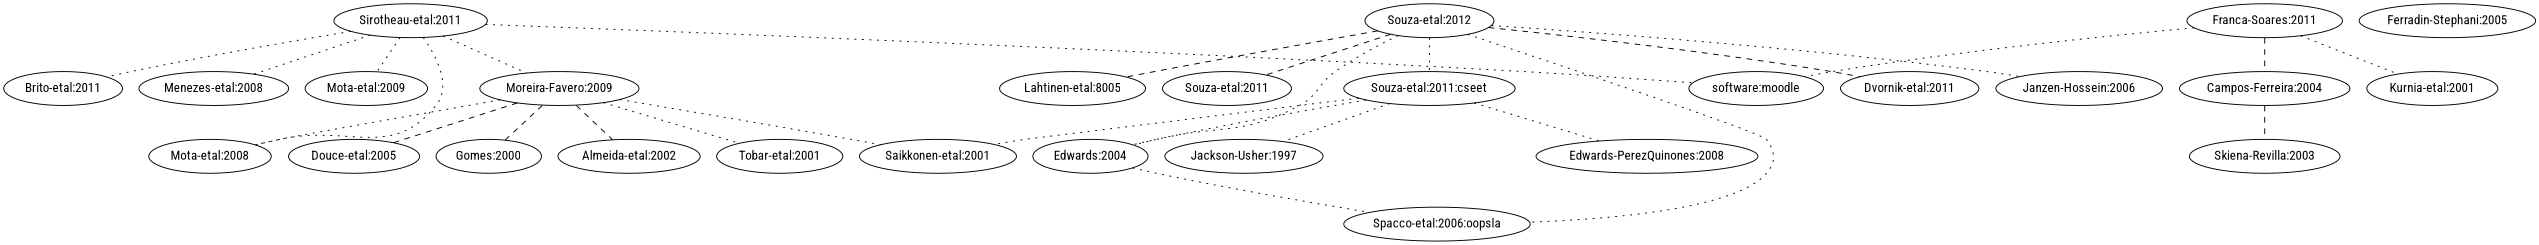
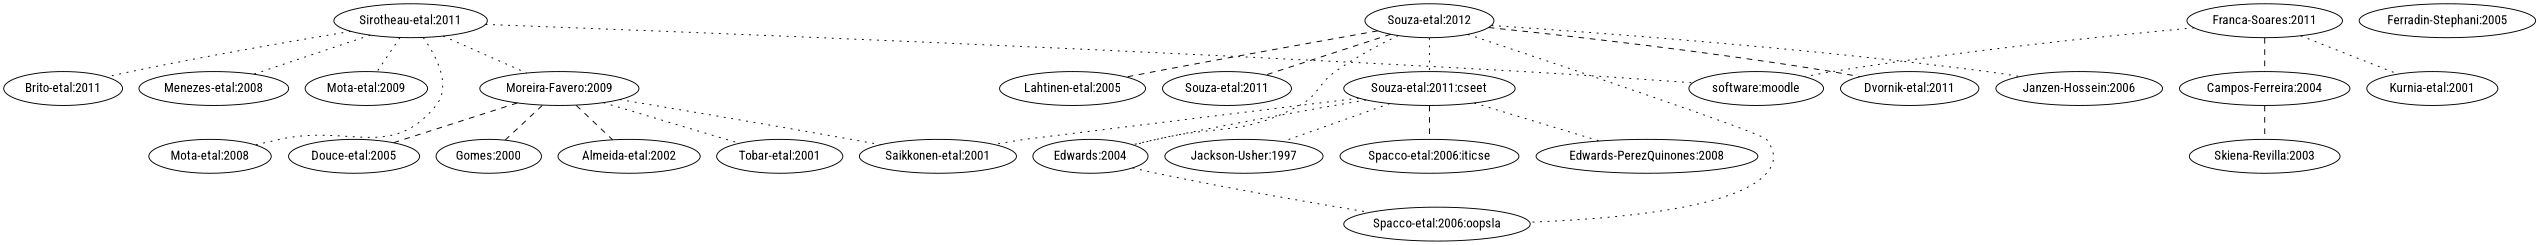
(1073, 89) -> (1073, 89)
(377, 122) -> none
none -> (1429, 156)
